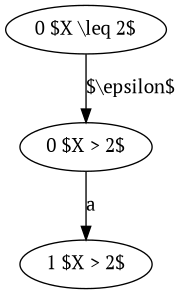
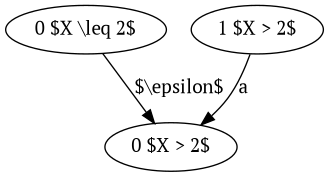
(86, 199) -> (235, 88)
